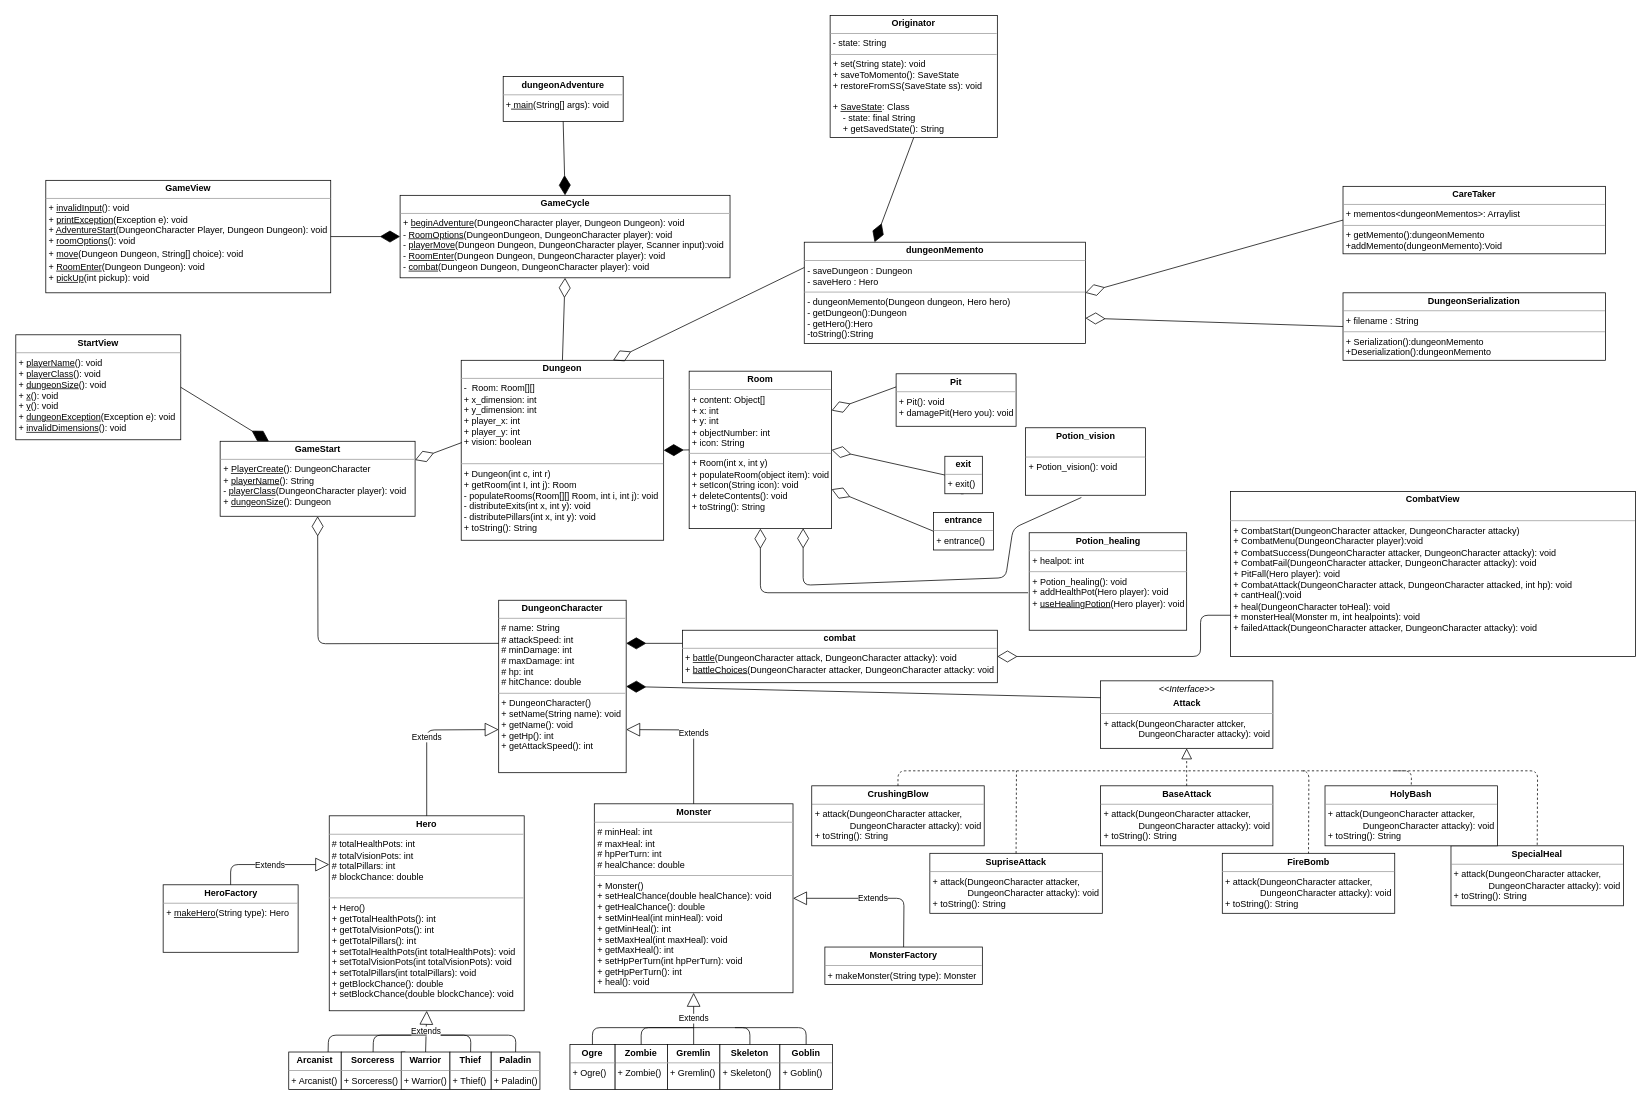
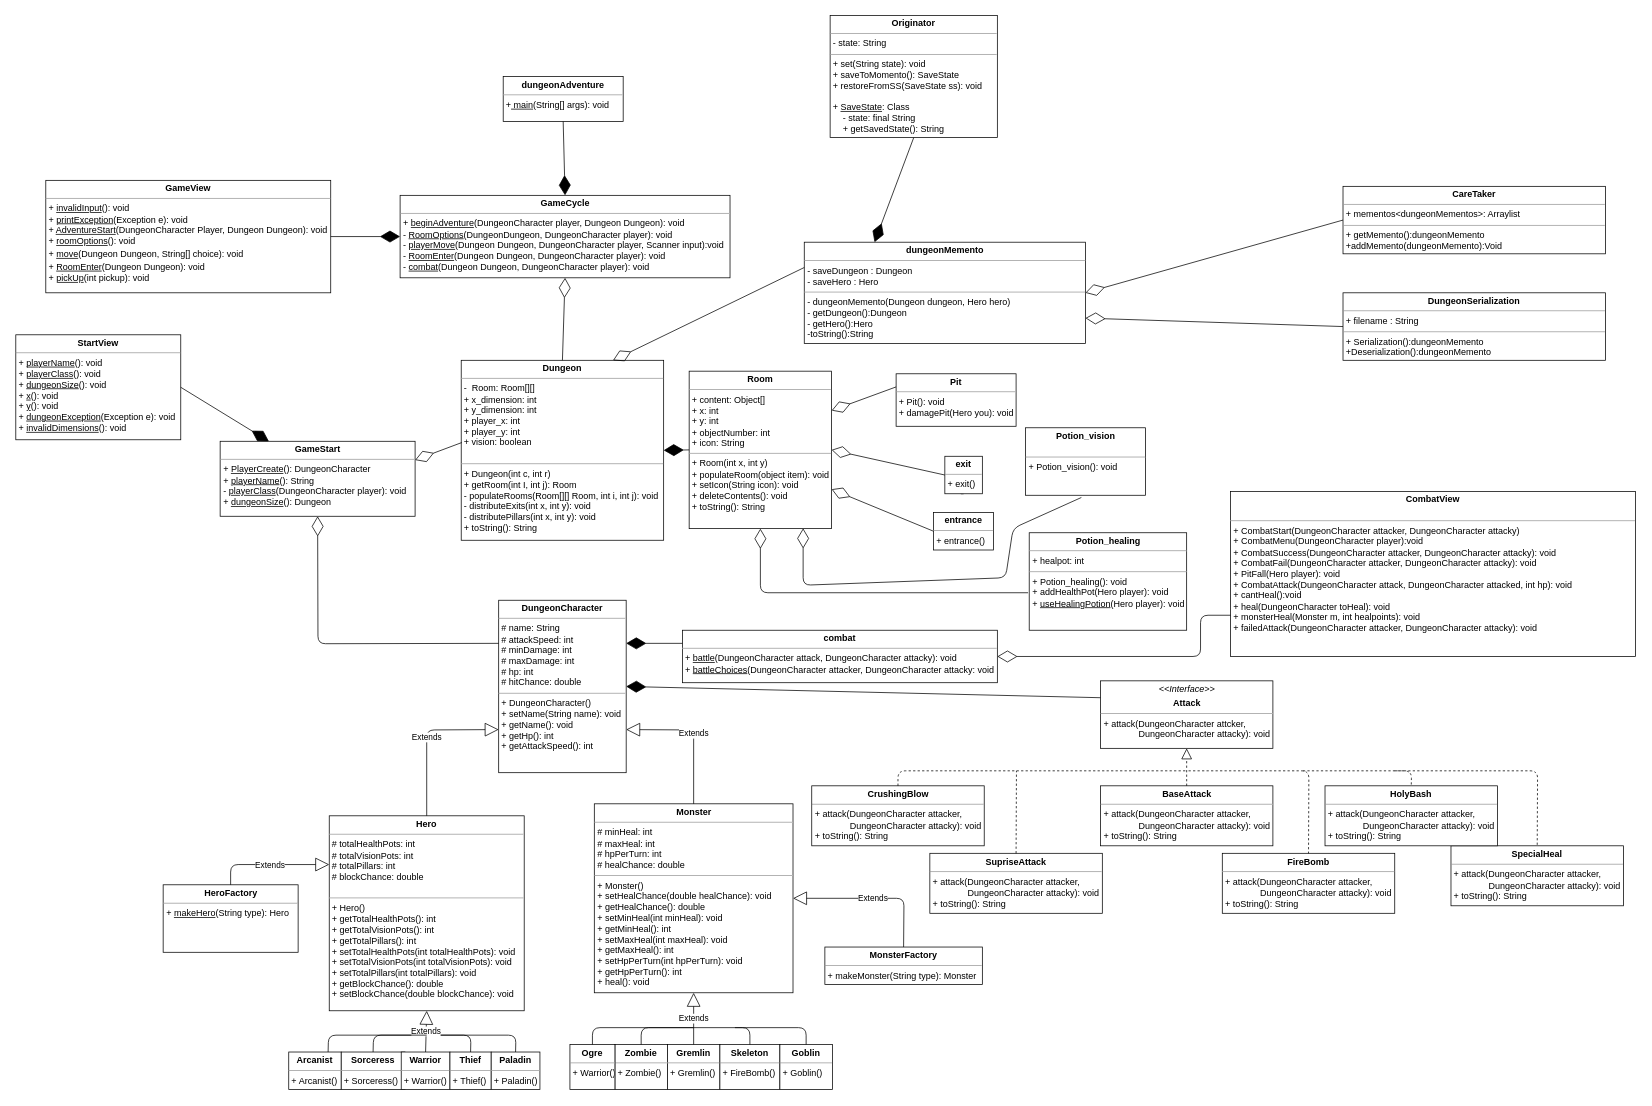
(589, 1056) -> (595, 1056)
(748, 1056) -> (748, 1056)
